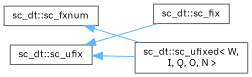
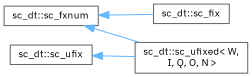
(128, 32) -> (131, 15)
